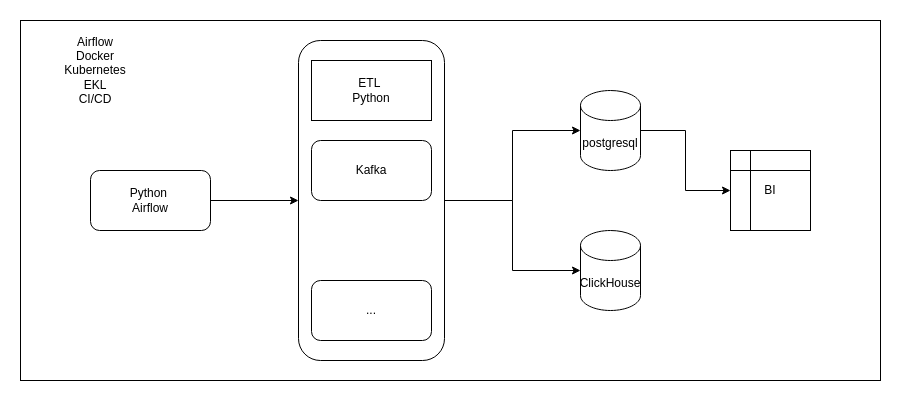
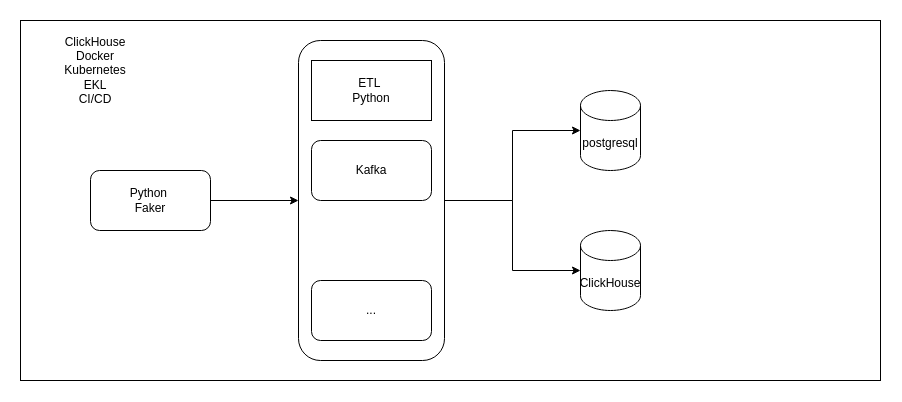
(96, 71) -> (96, 71)
(686, 157) -> none
(771, 191) -> none
(151, 201) -> (151, 201)
